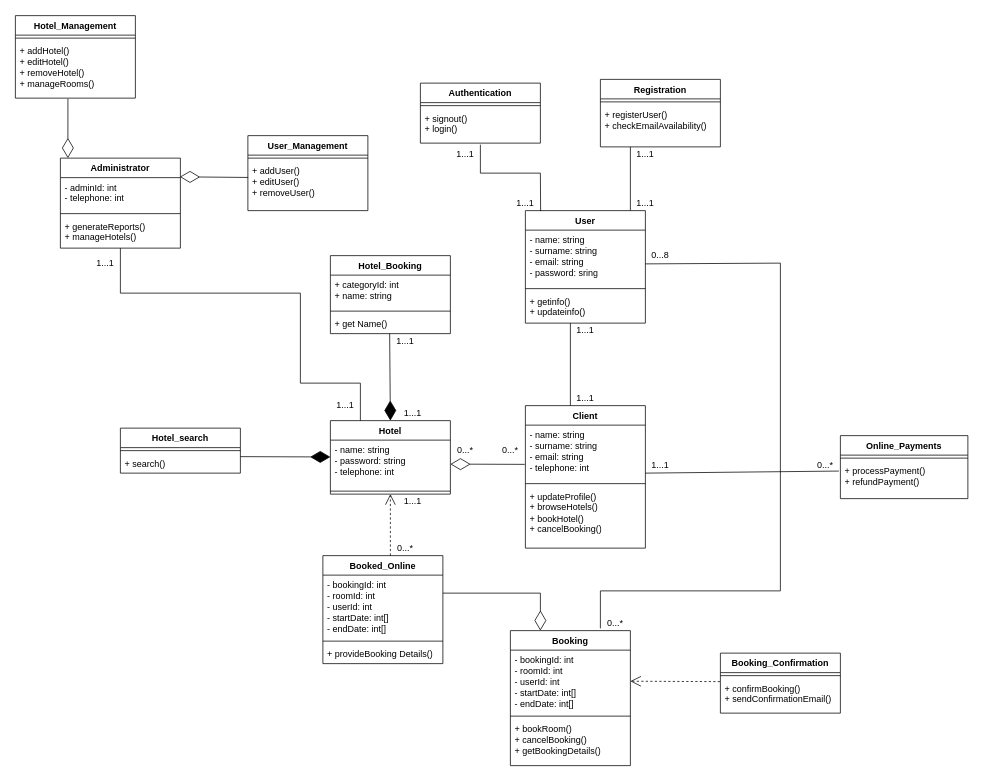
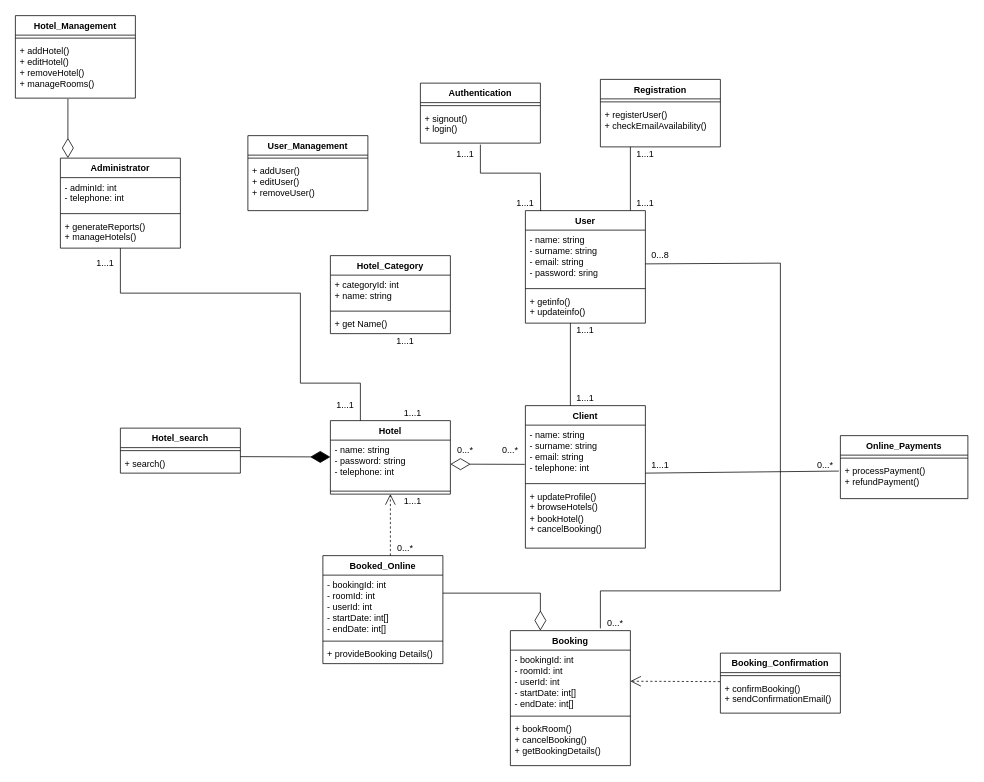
(223, 177) -> none
(390, 266) -> (390, 266)
(390, 346) -> none
